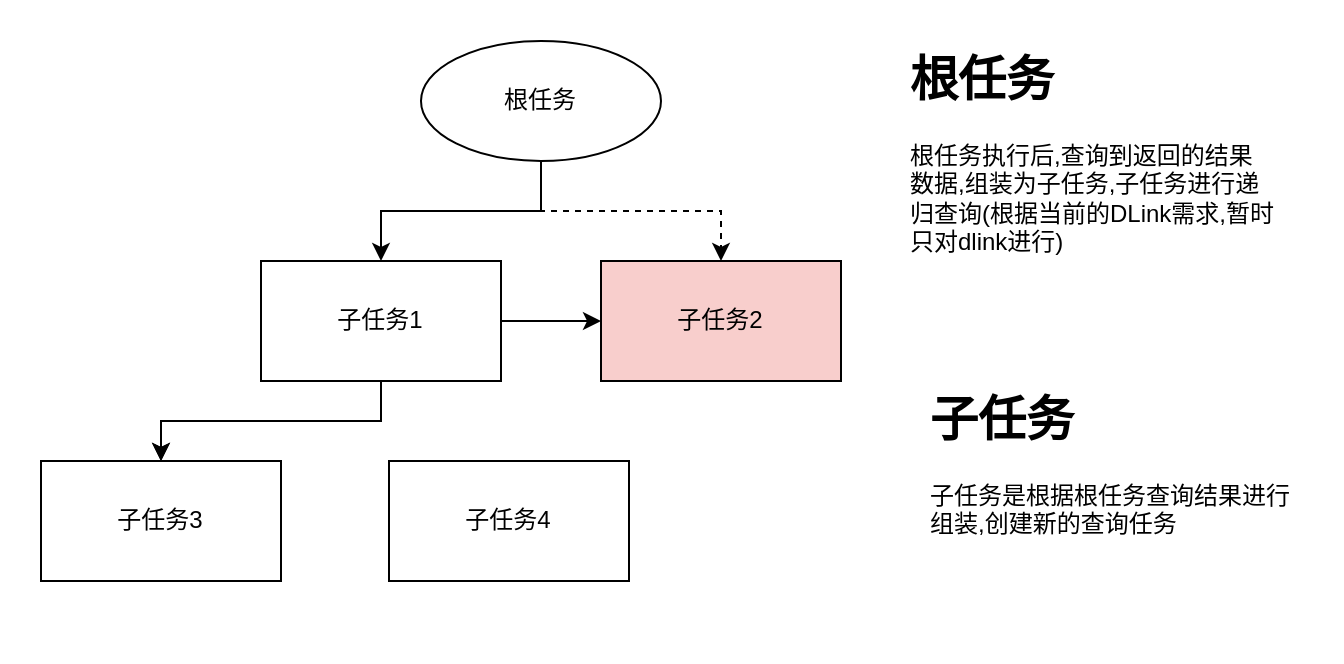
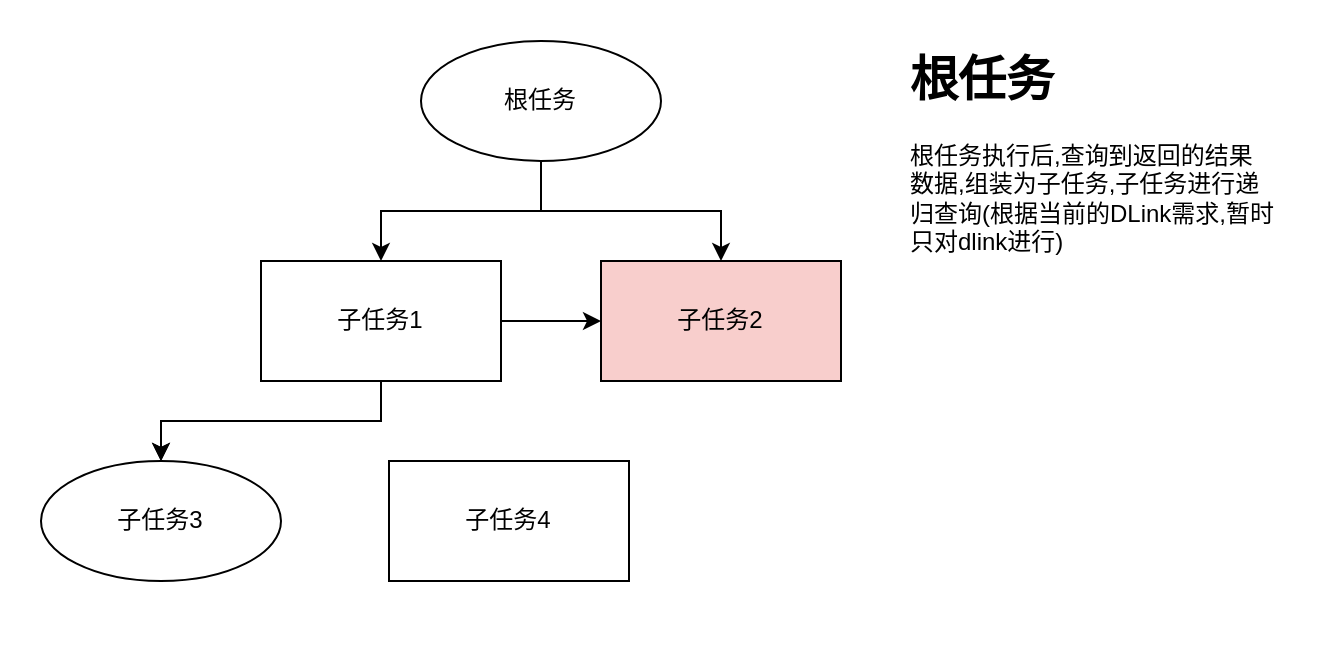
(651, 211) -> (651, 211)
(1111, 501) -> none
(161, 521) -> (161, 521)
